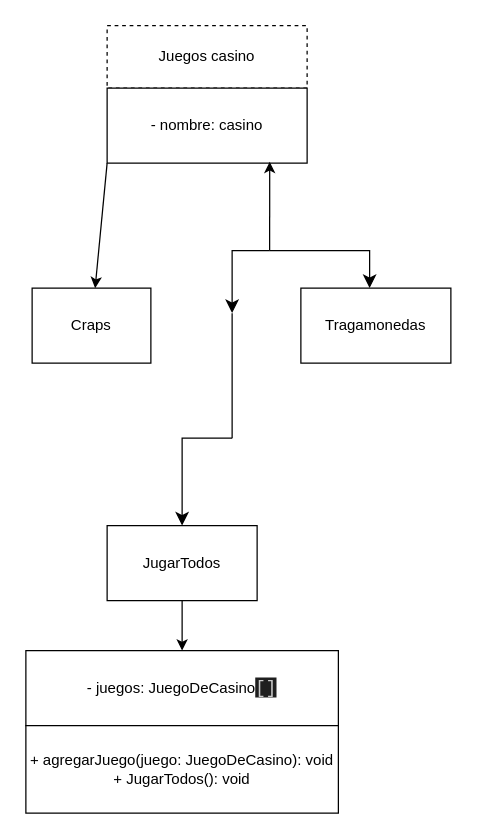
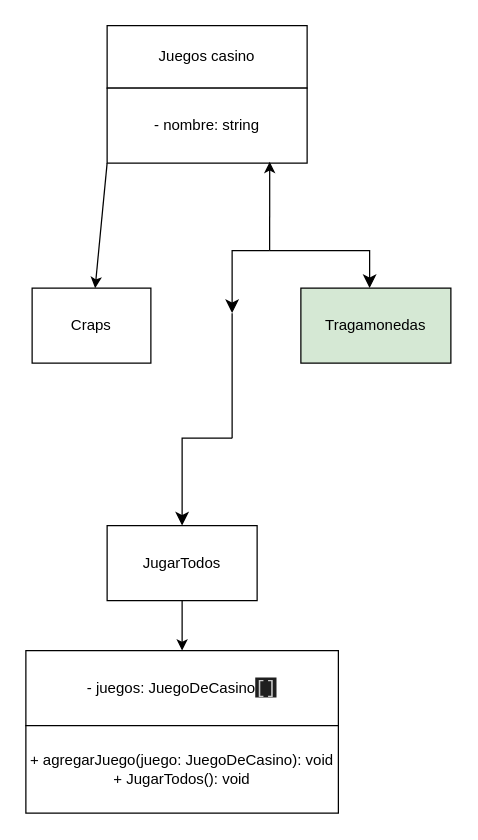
(207, 57) -> (207, 57)
(207, 126) -> (207, 126)
(376, 326) -> (376, 326)
